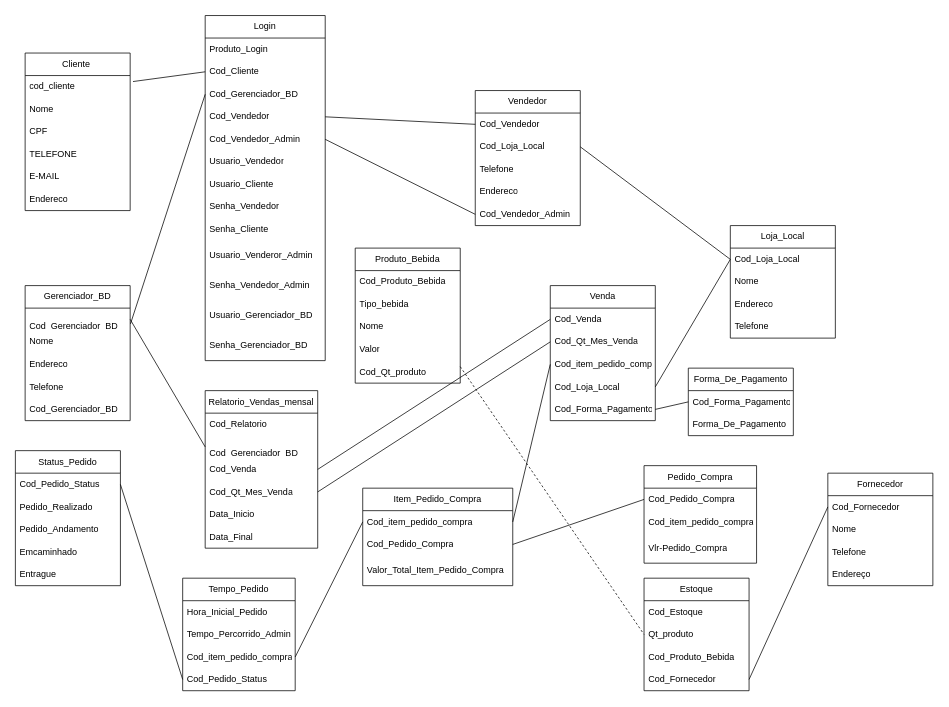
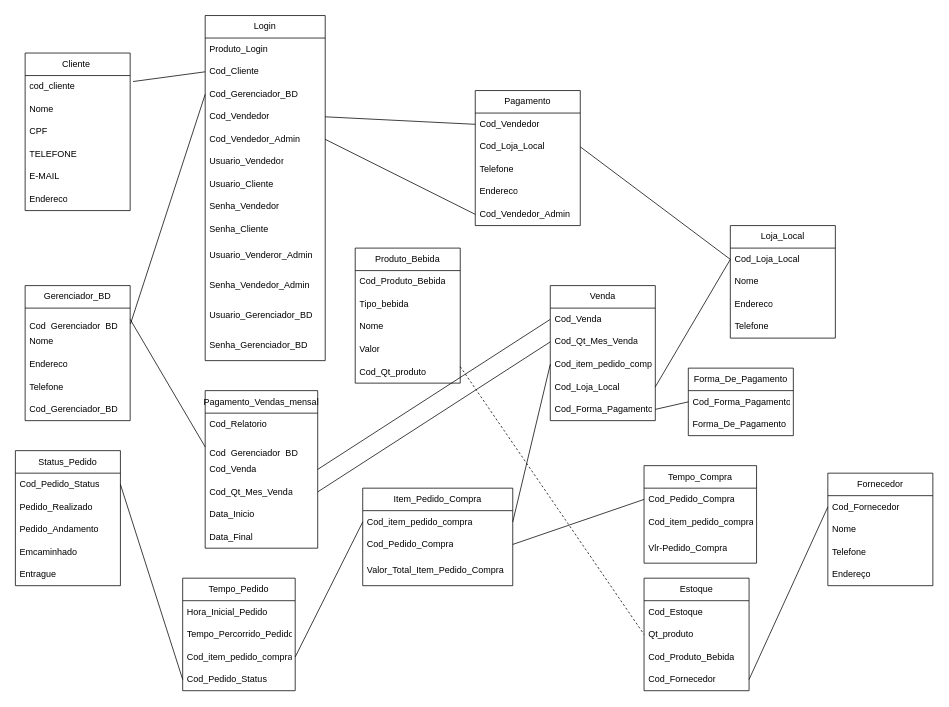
(528, 102) -> (528, 102)
(261, 402) -> (261, 402)
(700, 477) -> (700, 477)
(240, 634) -> (240, 634)
